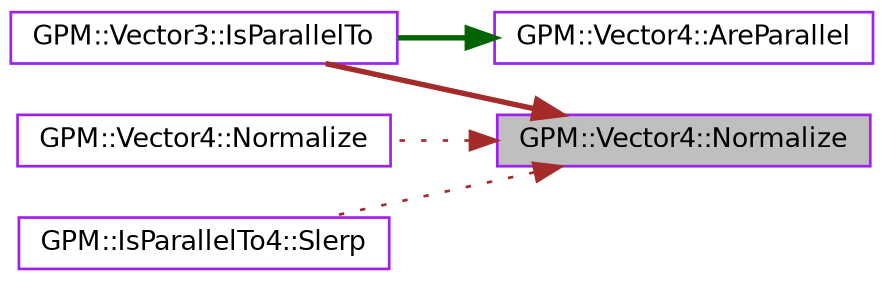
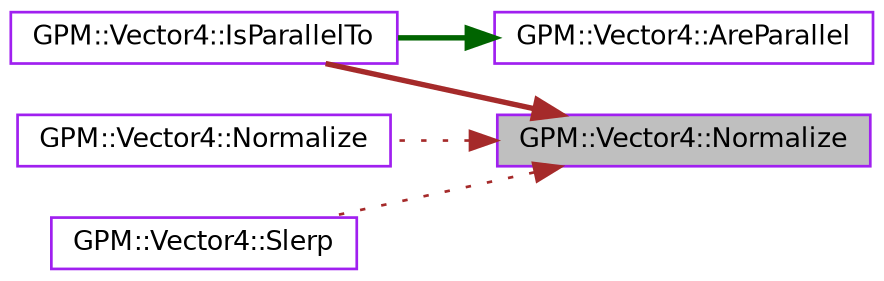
(204, 38) -> (204, 38)
(204, 243) -> (204, 243)
